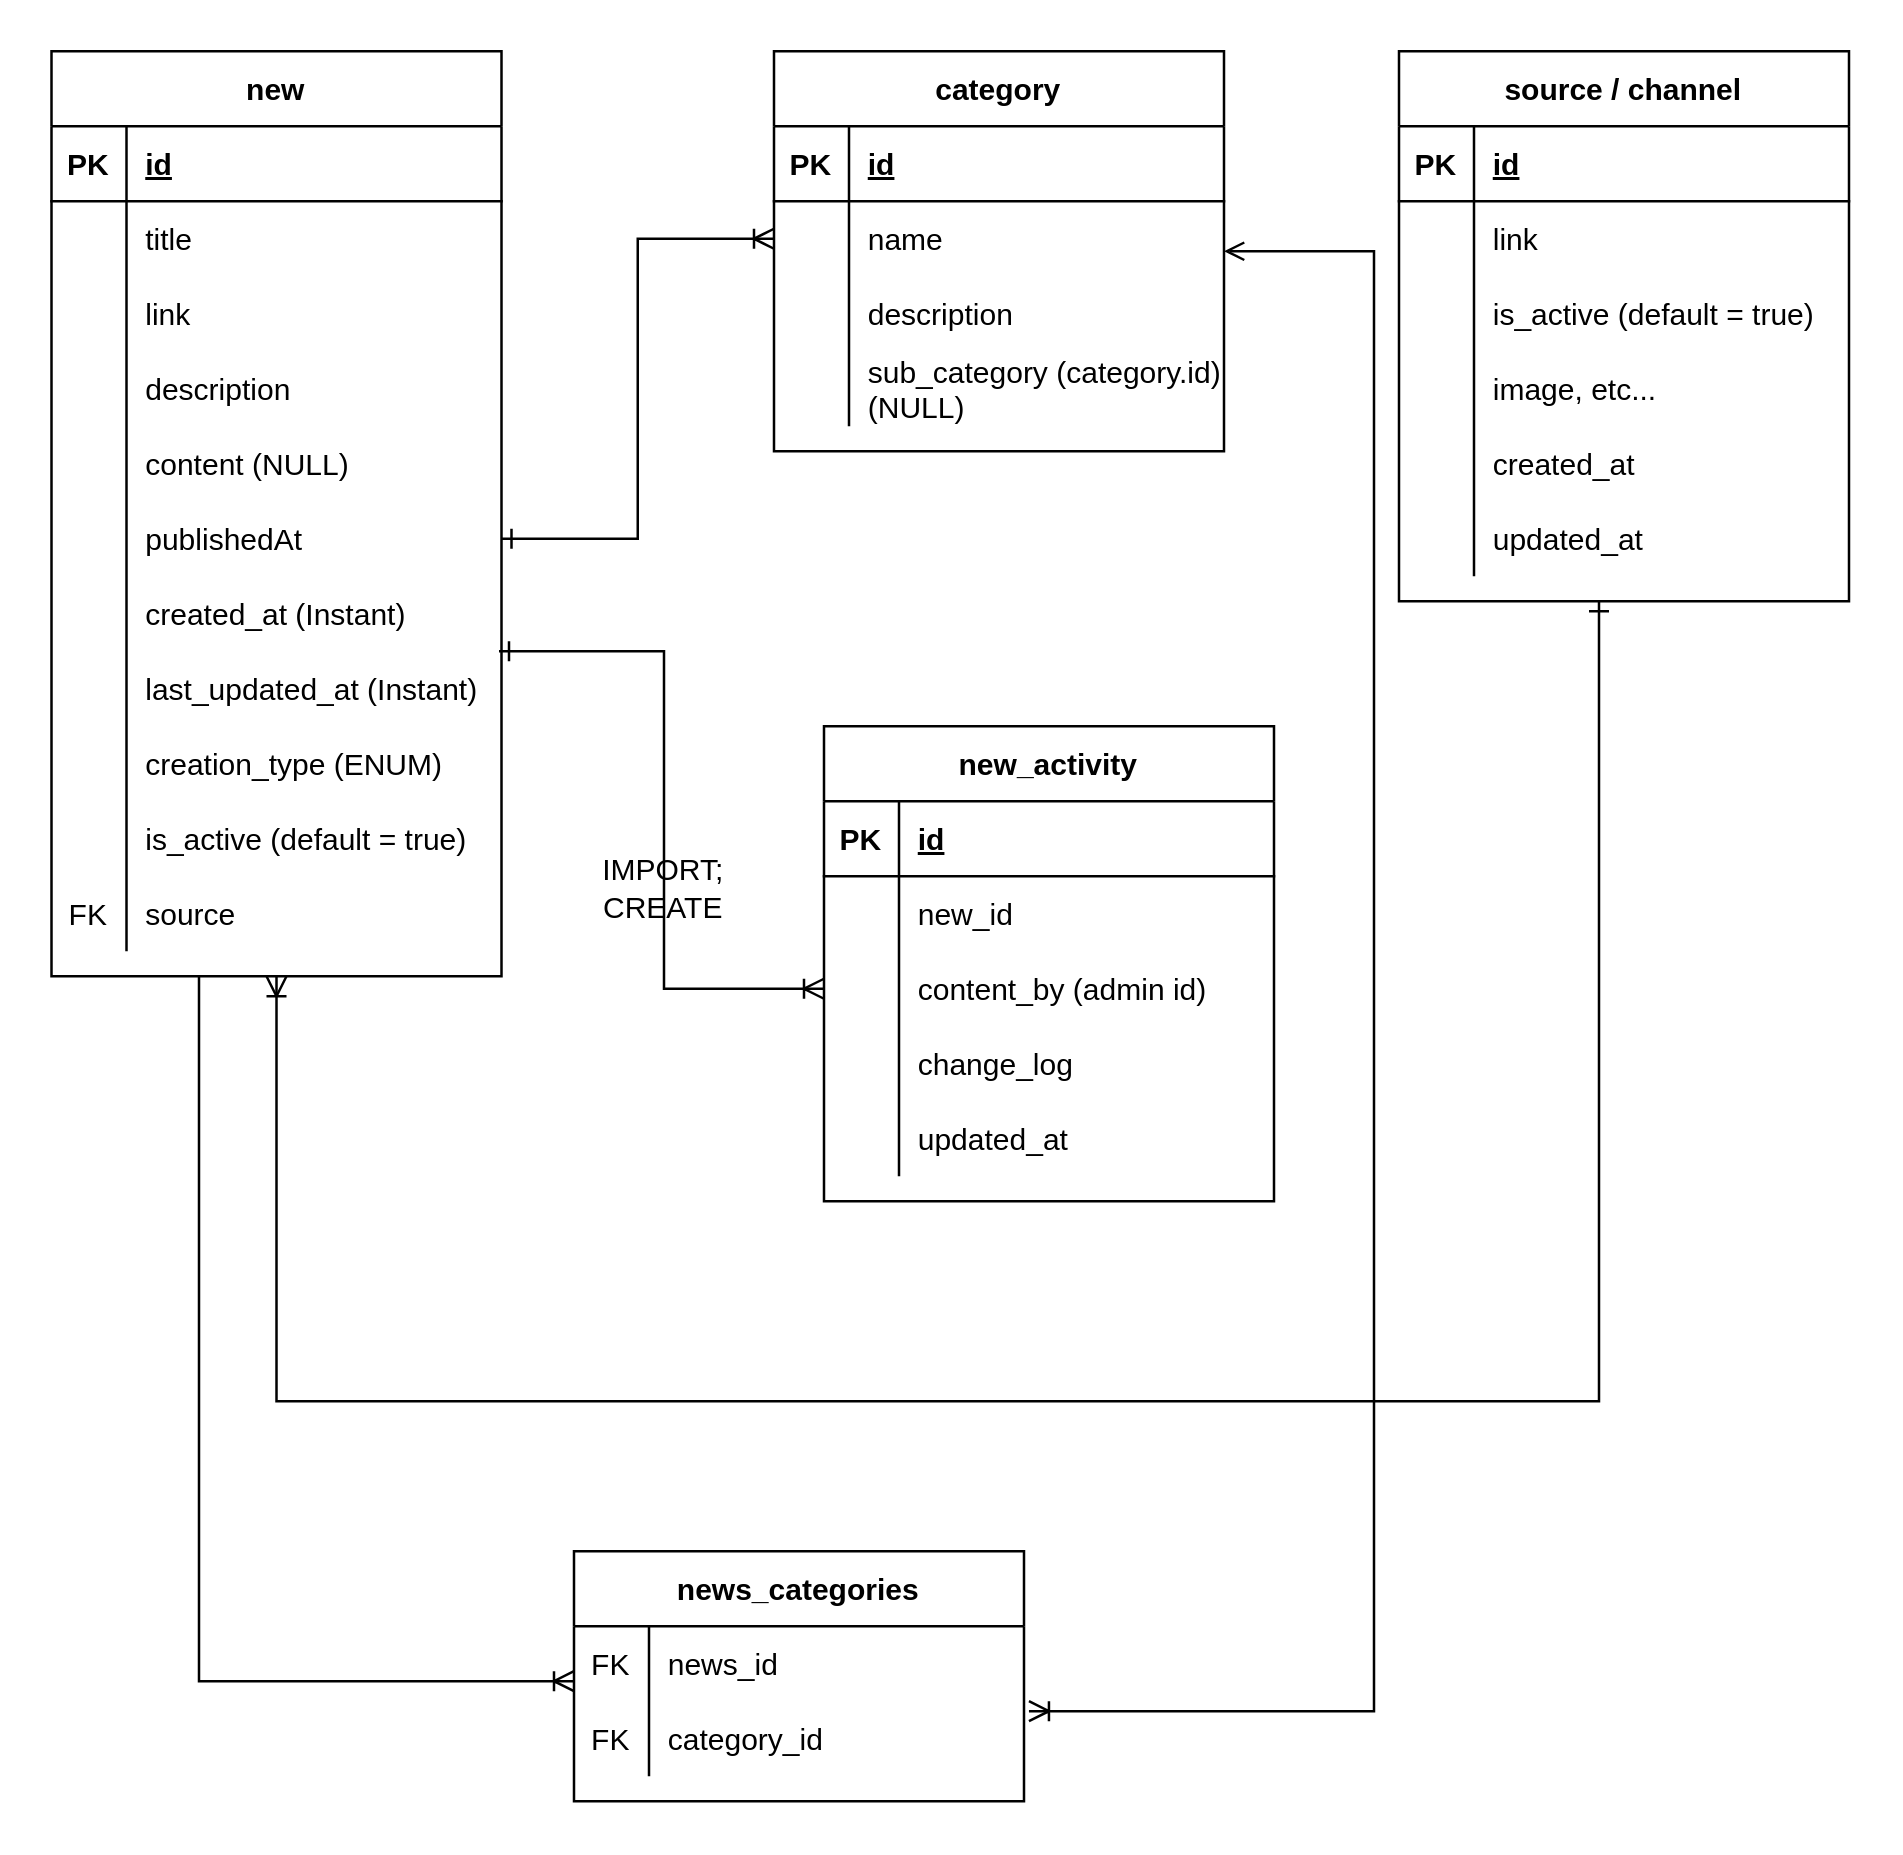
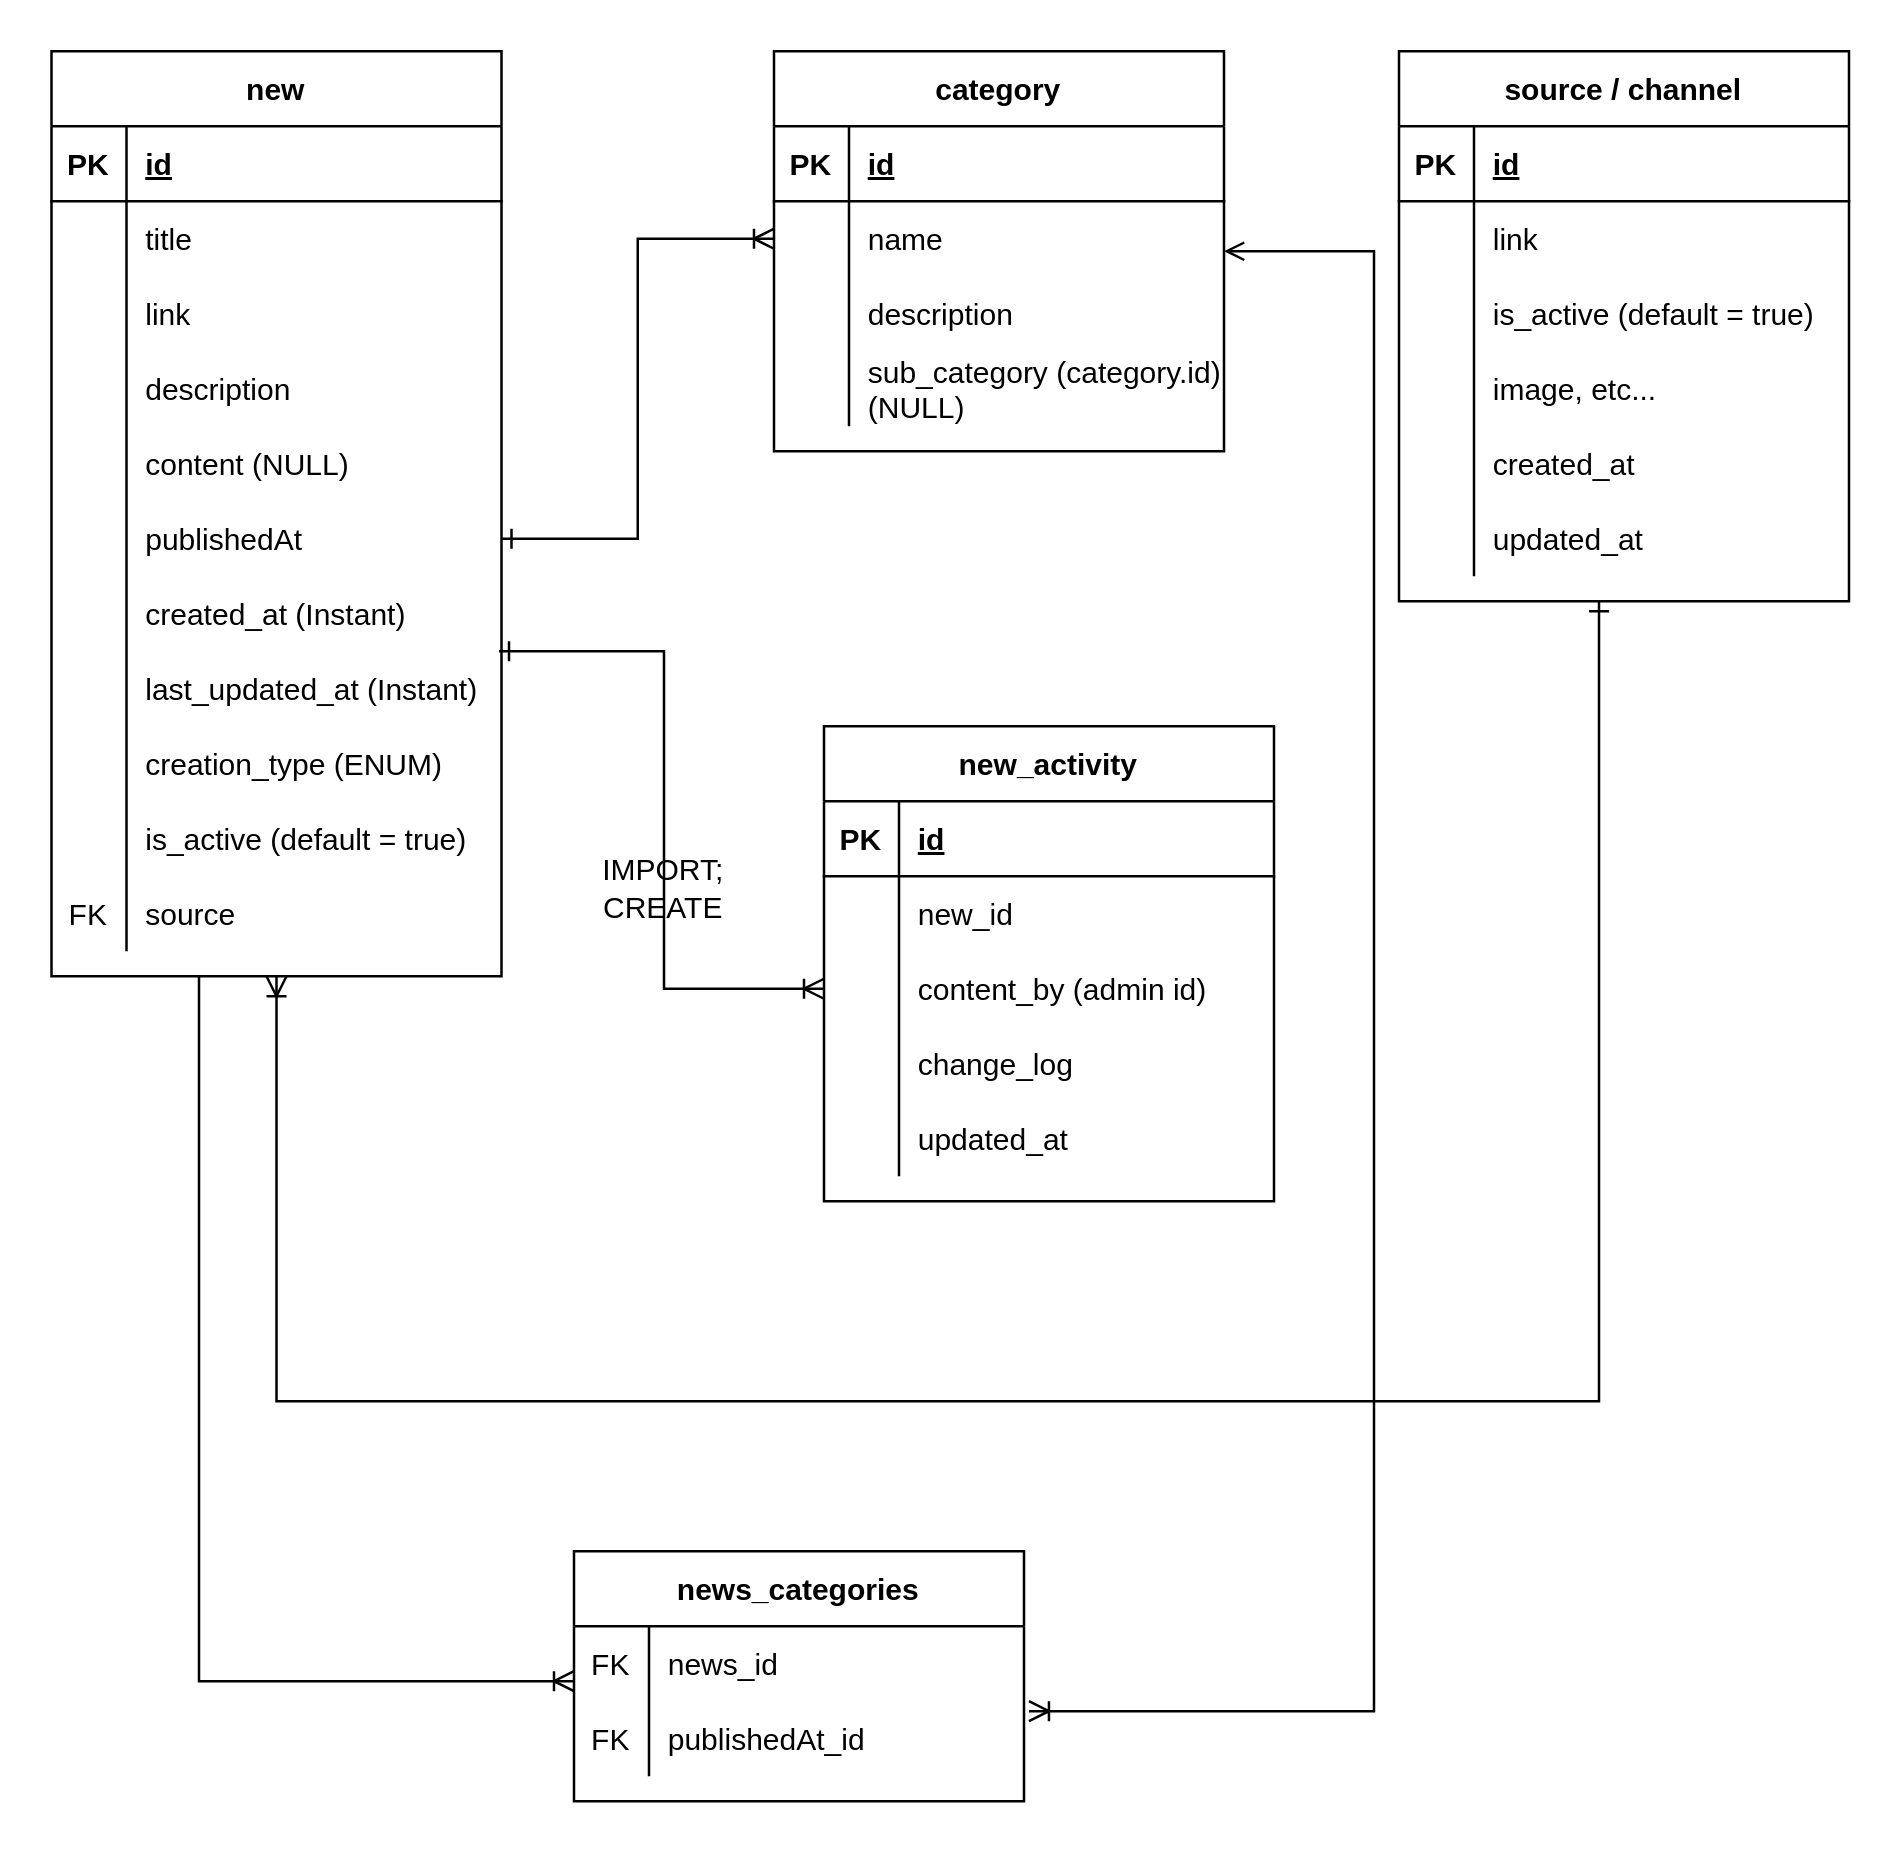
(756, 1740) -> (773, 1740)
